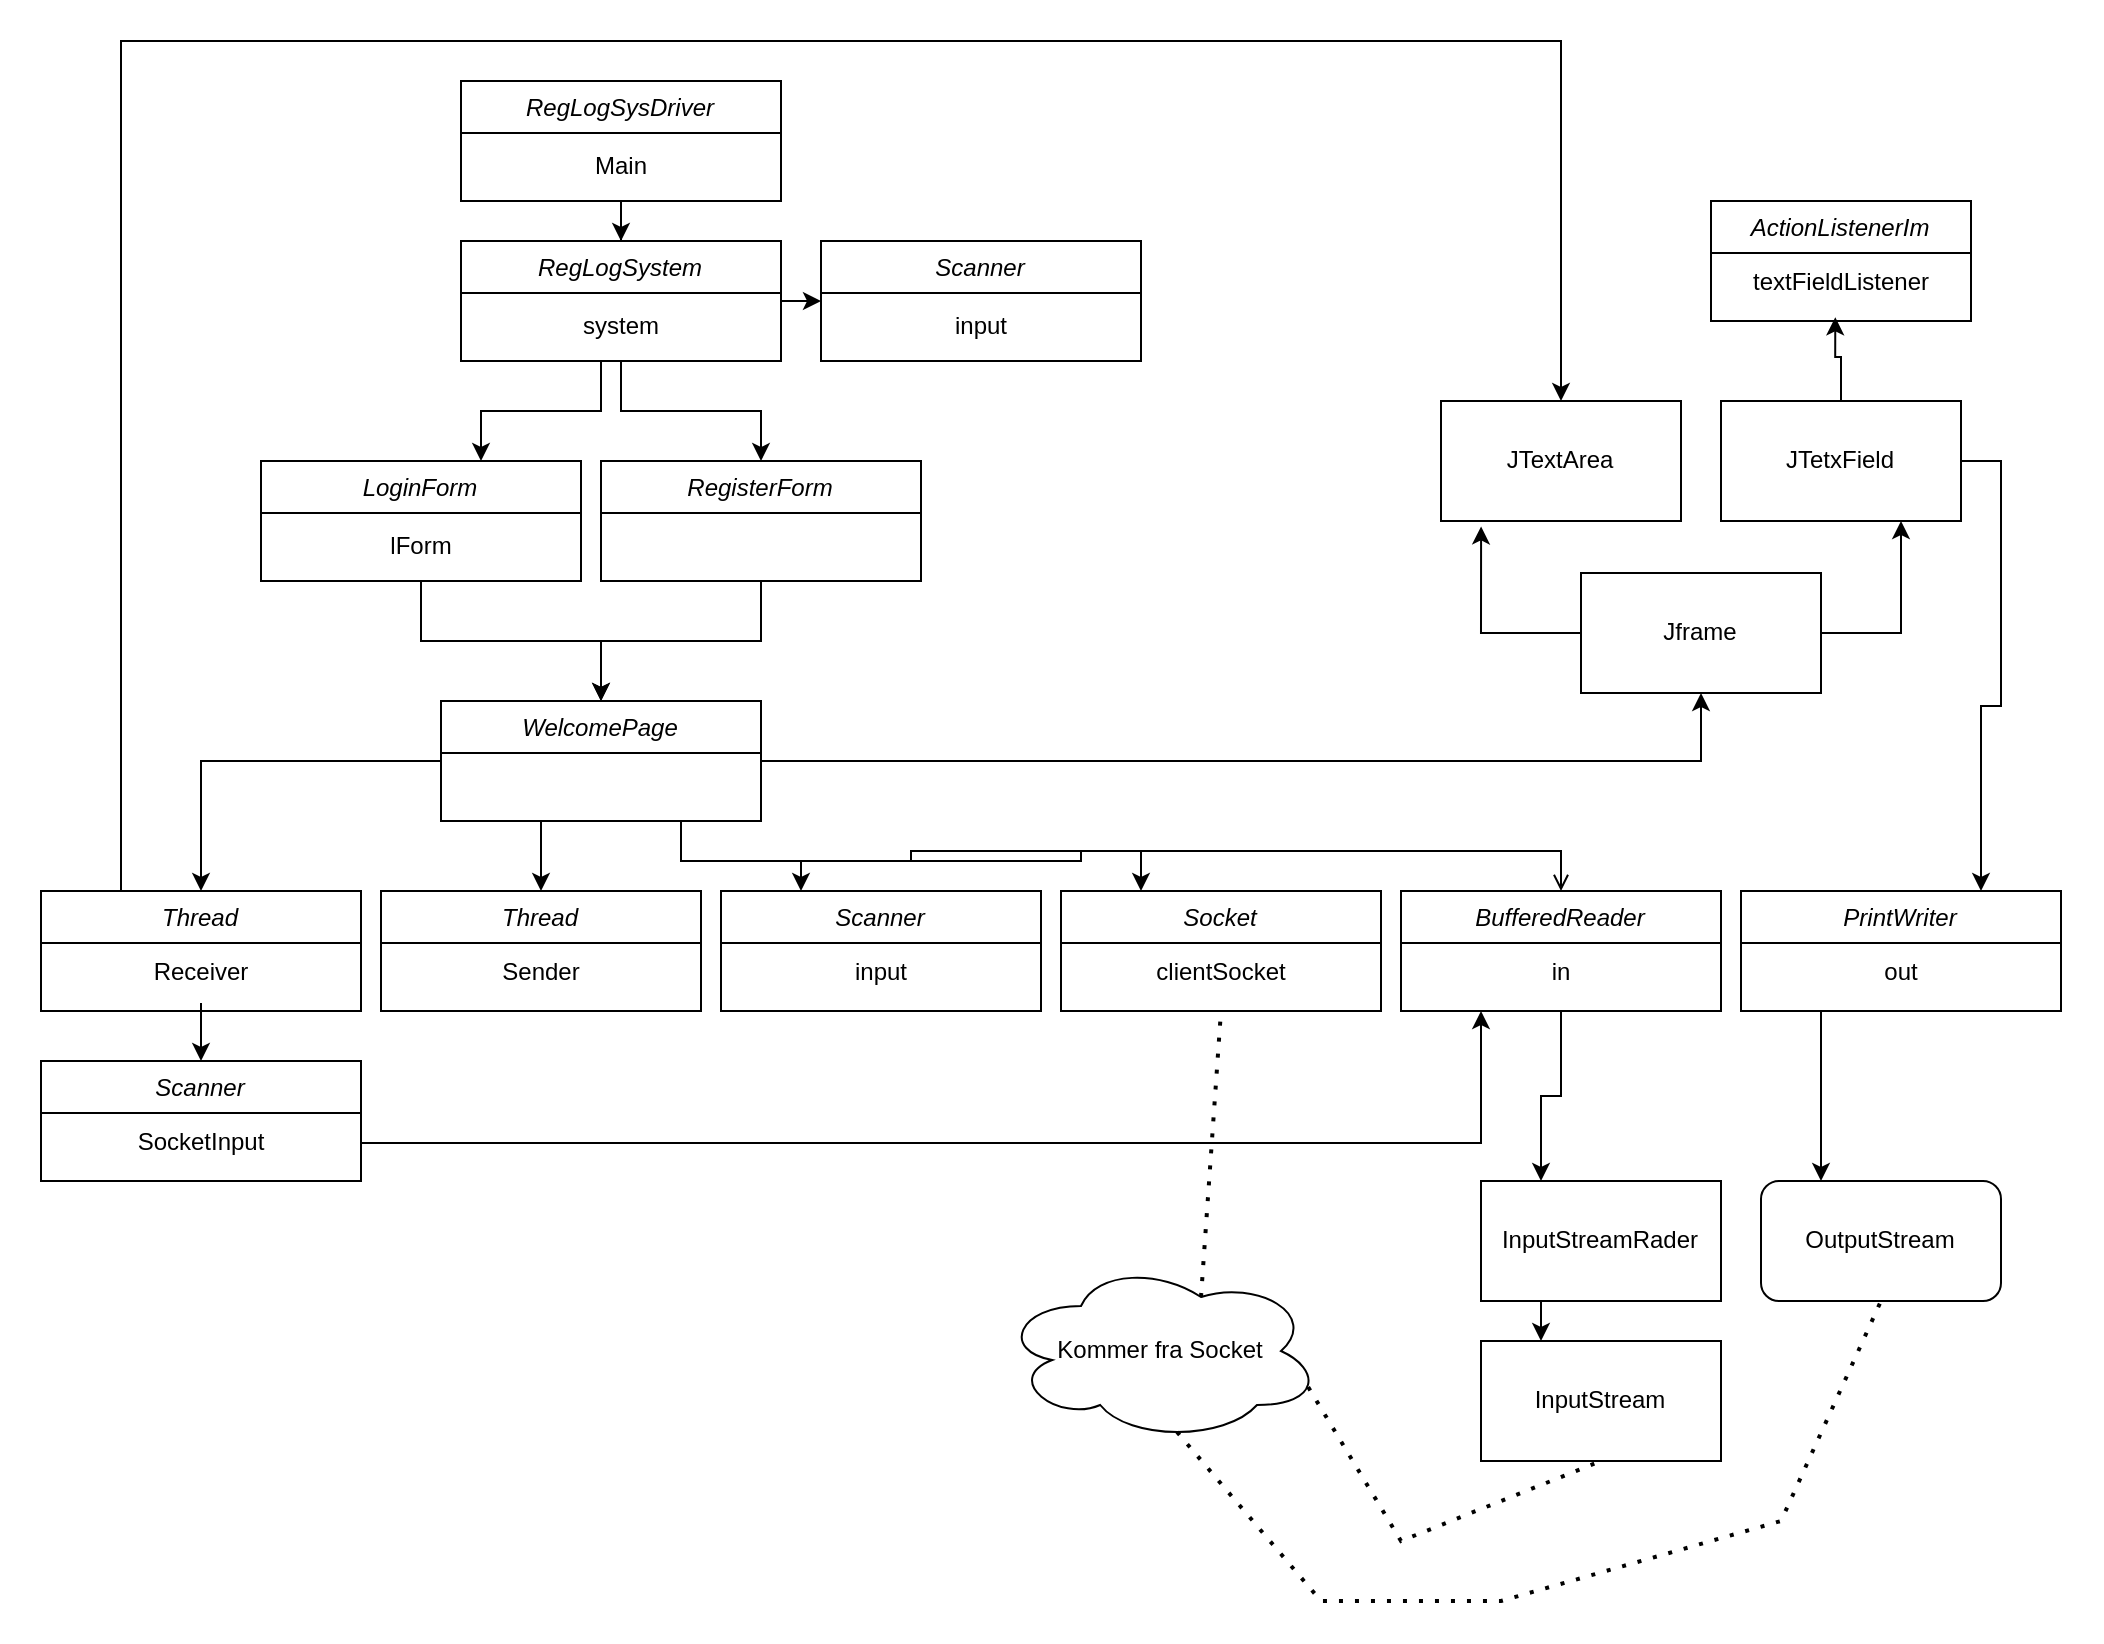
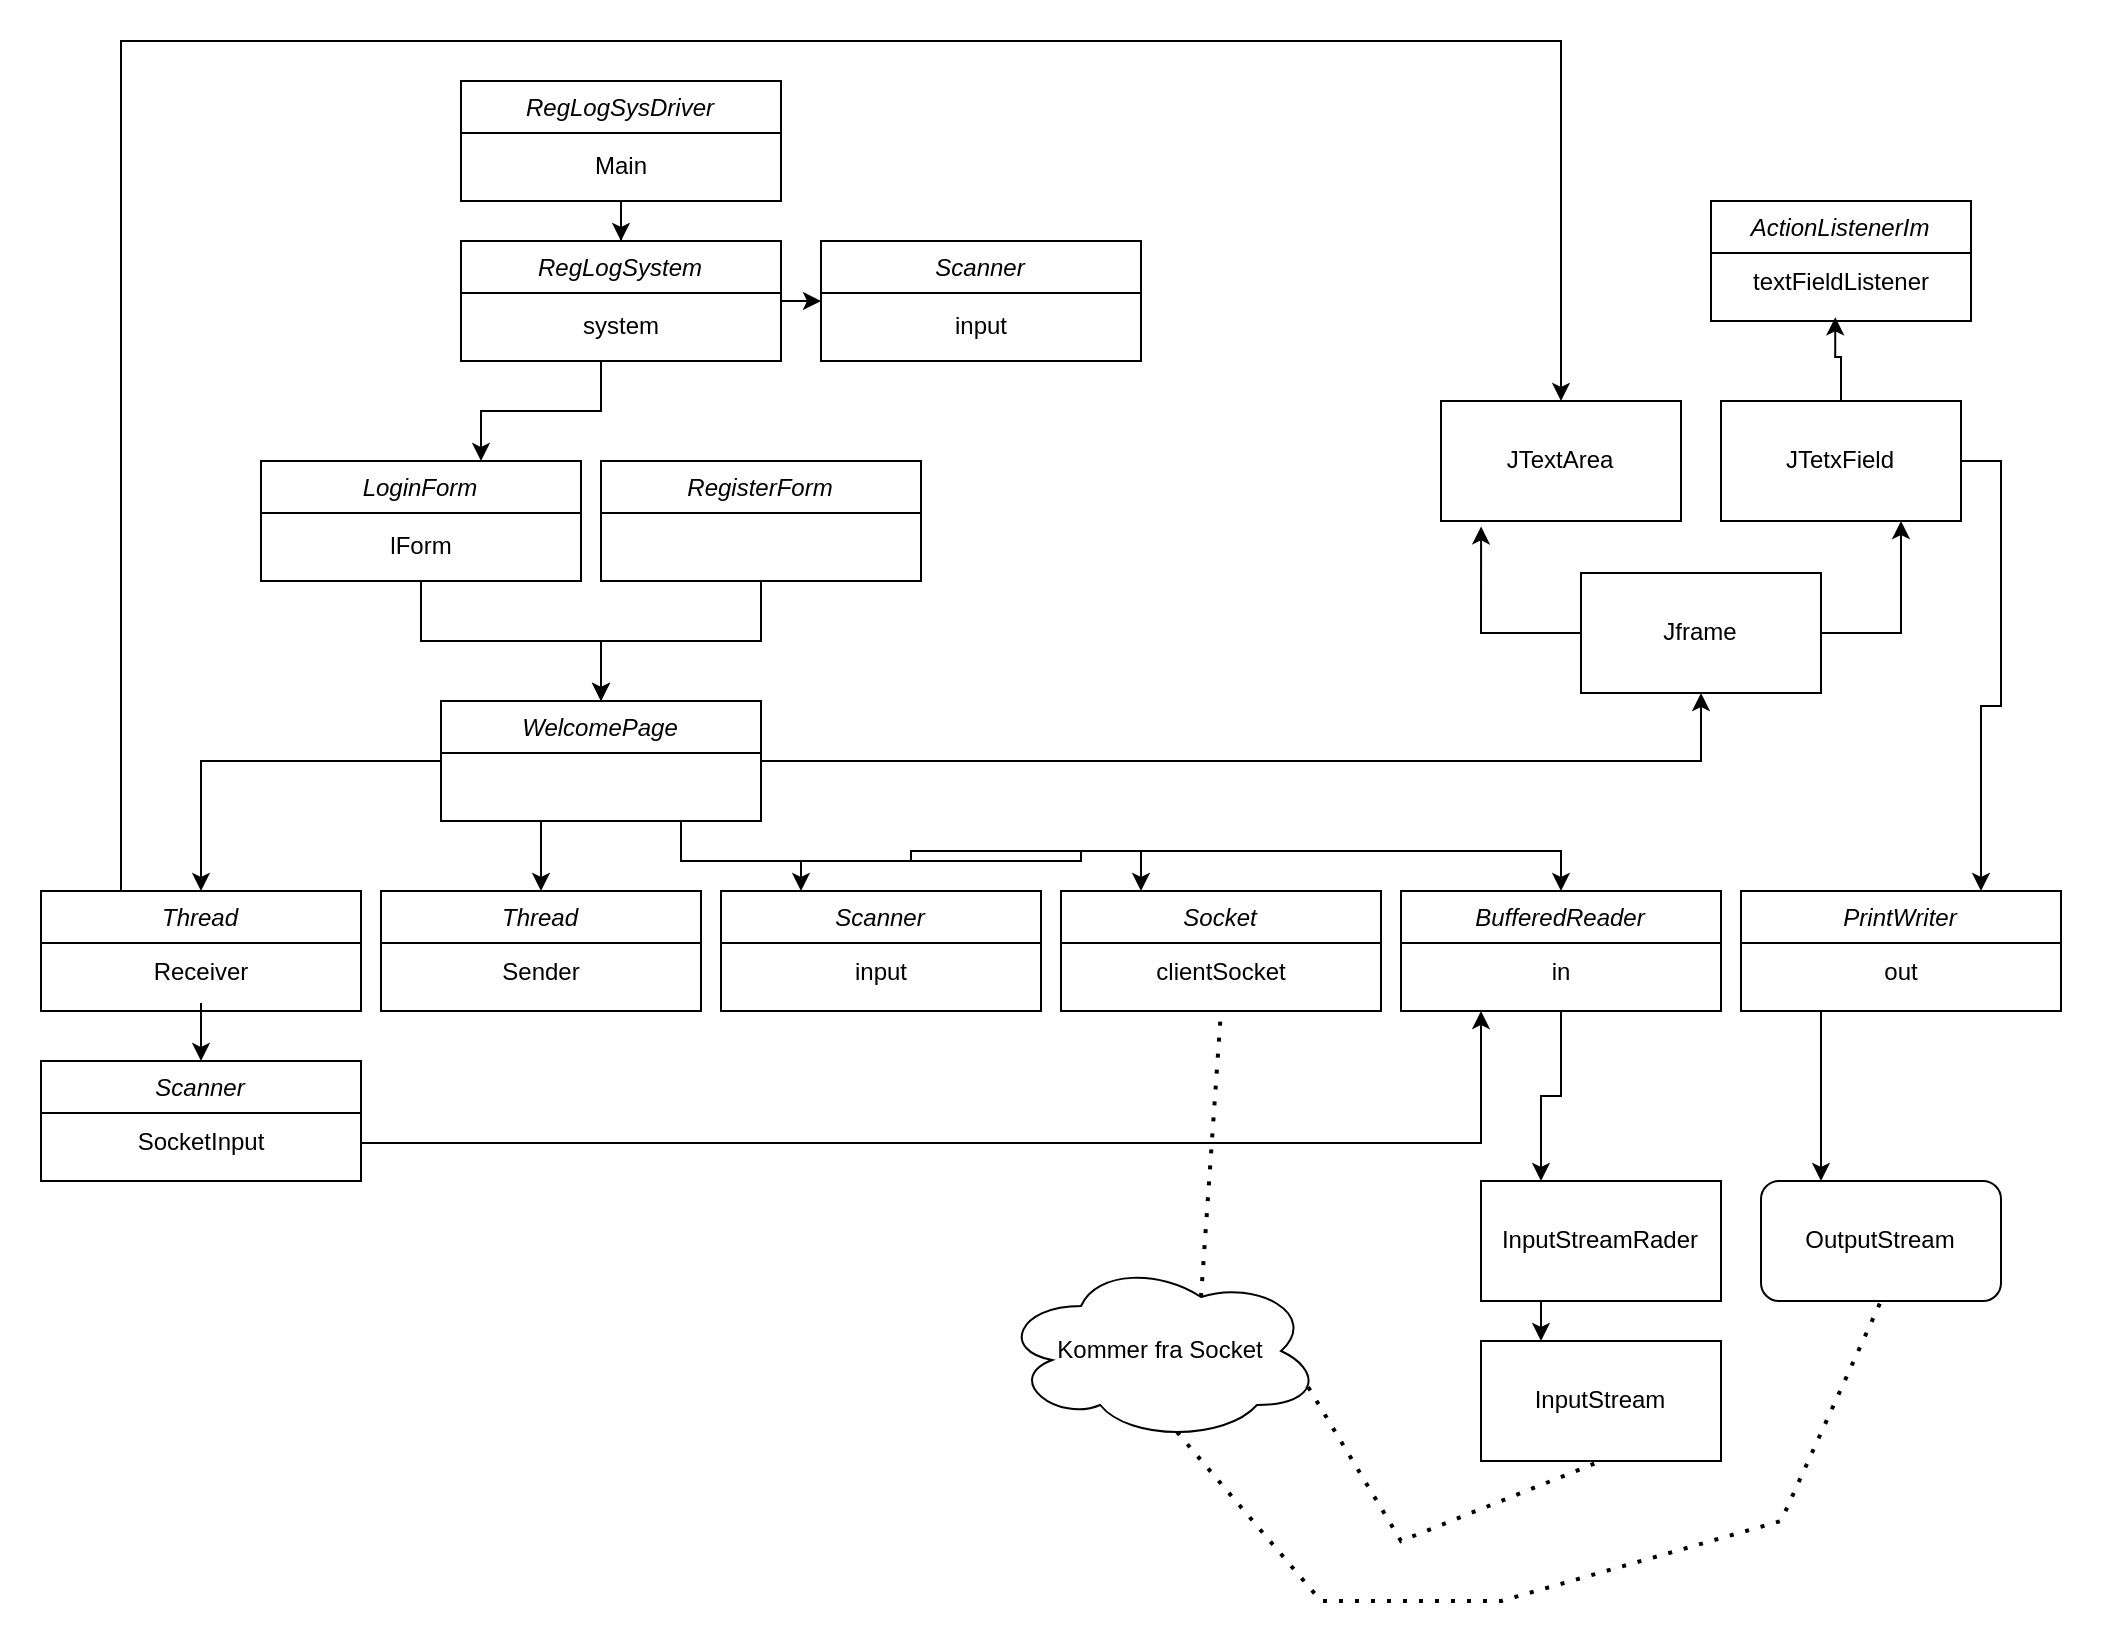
(686, 411) -> none
(1561, 879) -> (1561, 876)
